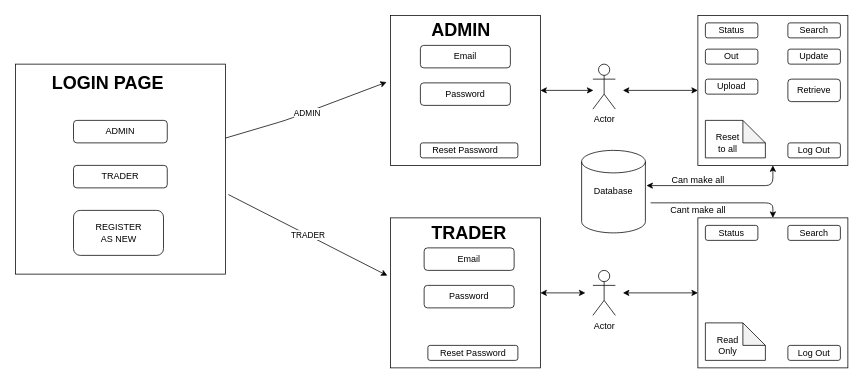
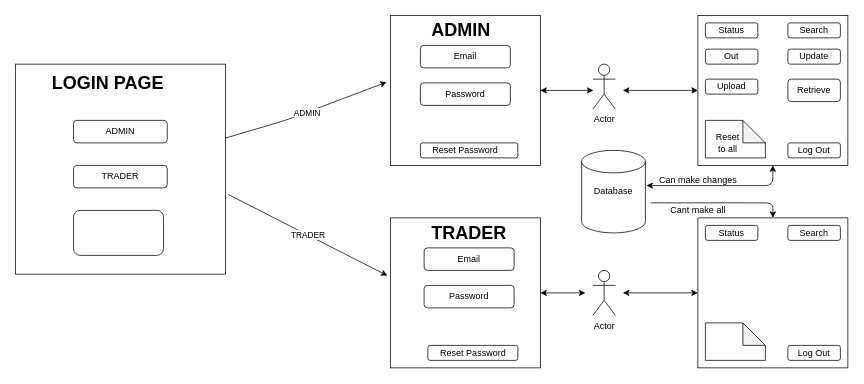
(698, 180) -> (698, 180)
(119, 233) -> none
(728, 345) -> none
